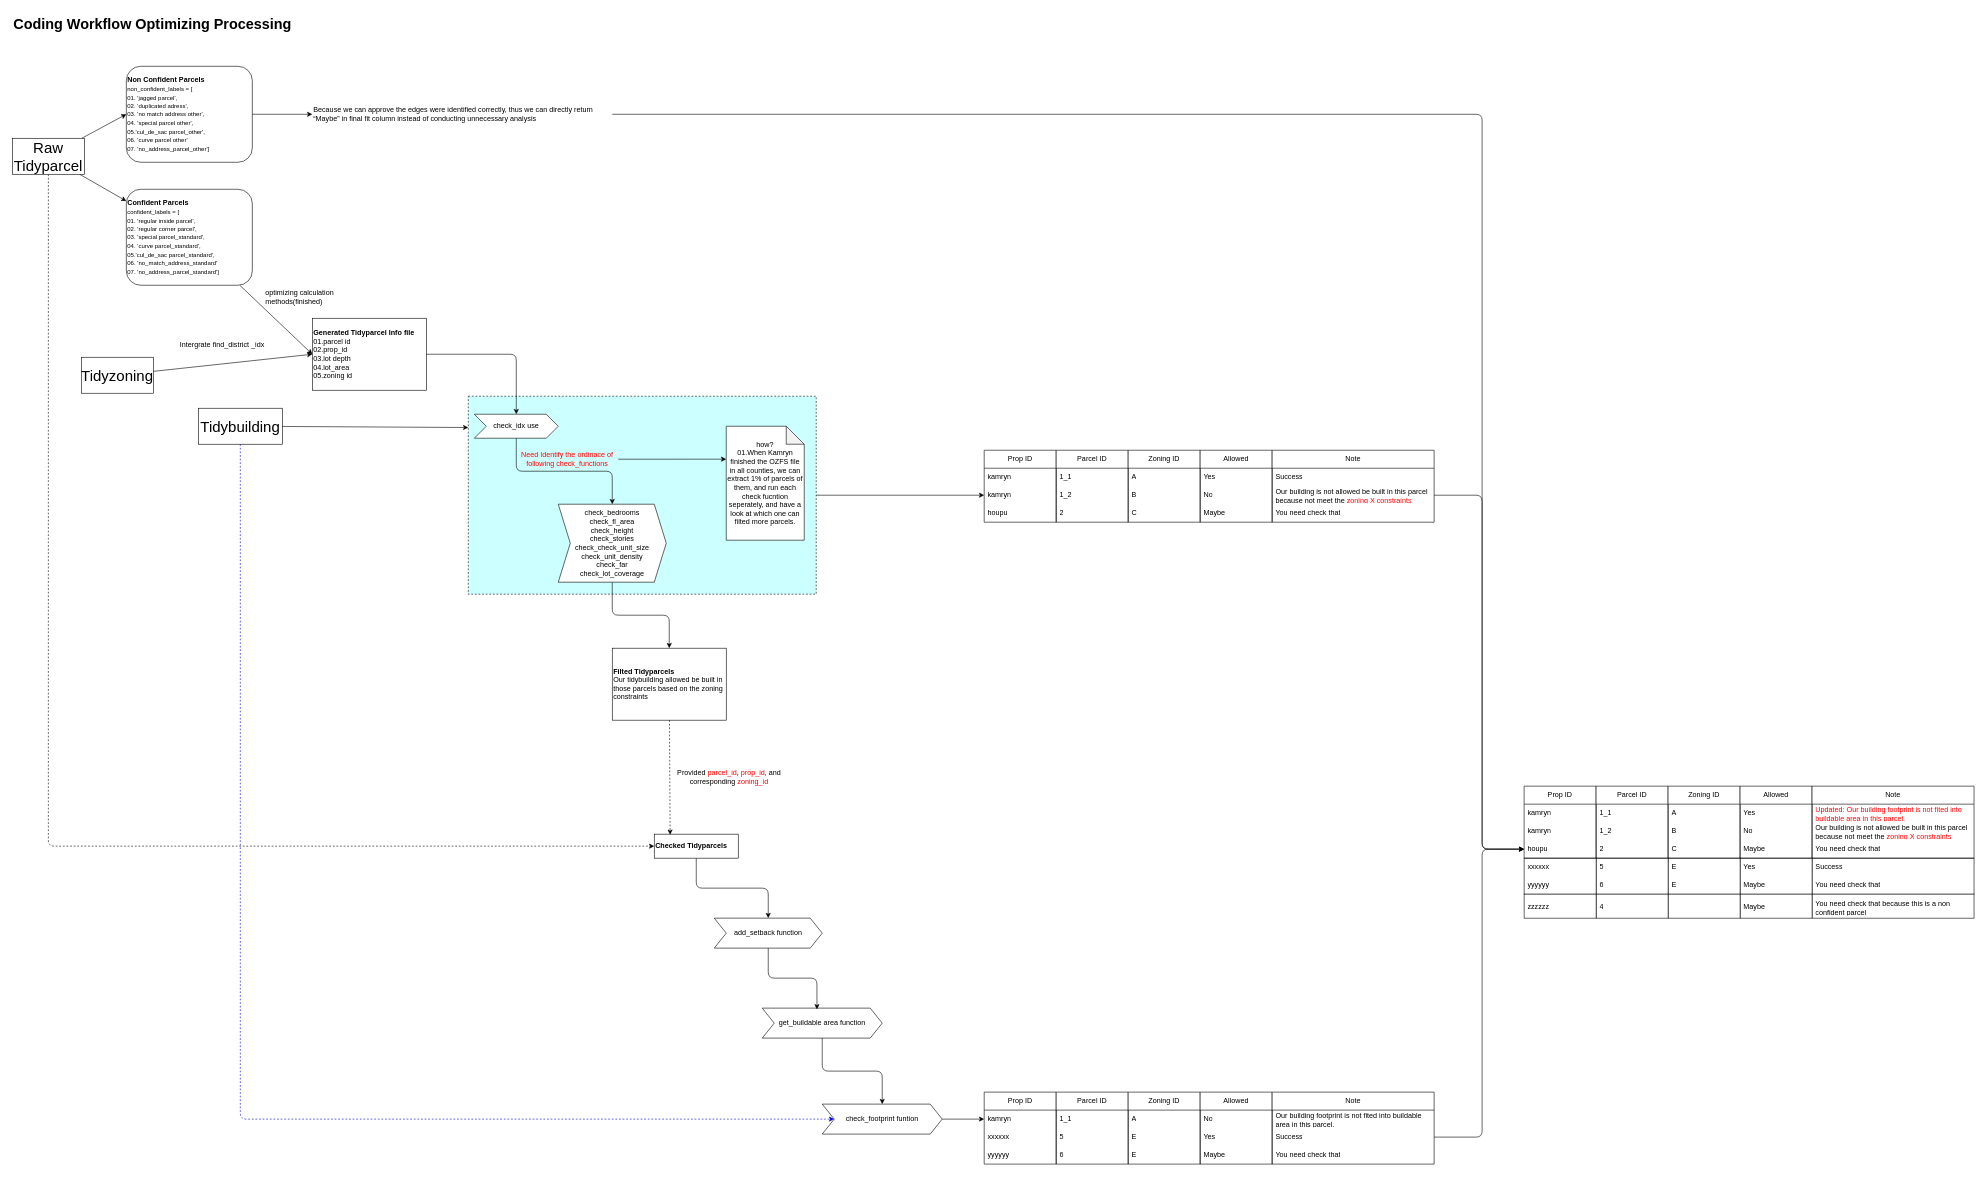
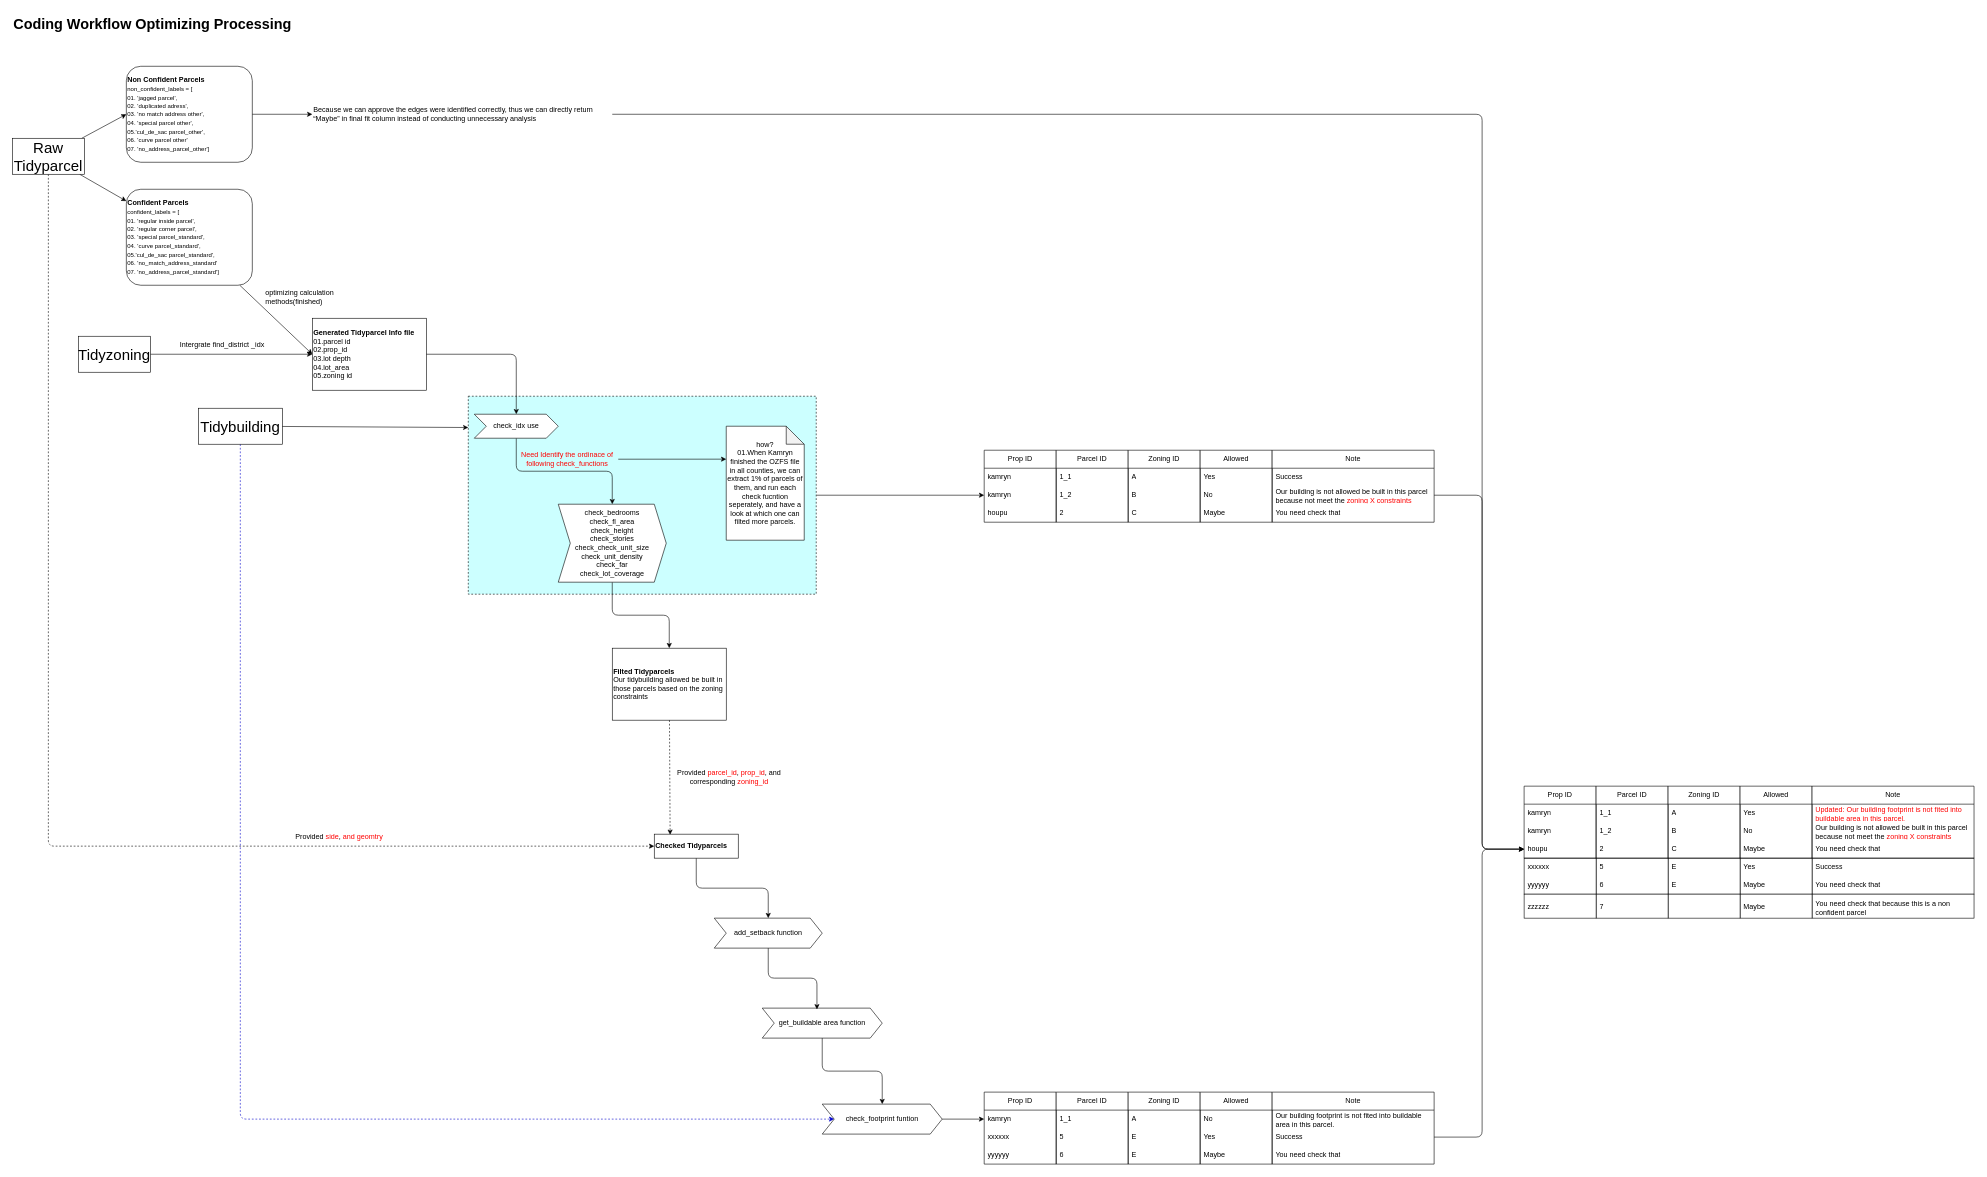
(117, 375) -> (114, 354)
none -> (339, 837)
(1602, 908) -> (1602, 908)
